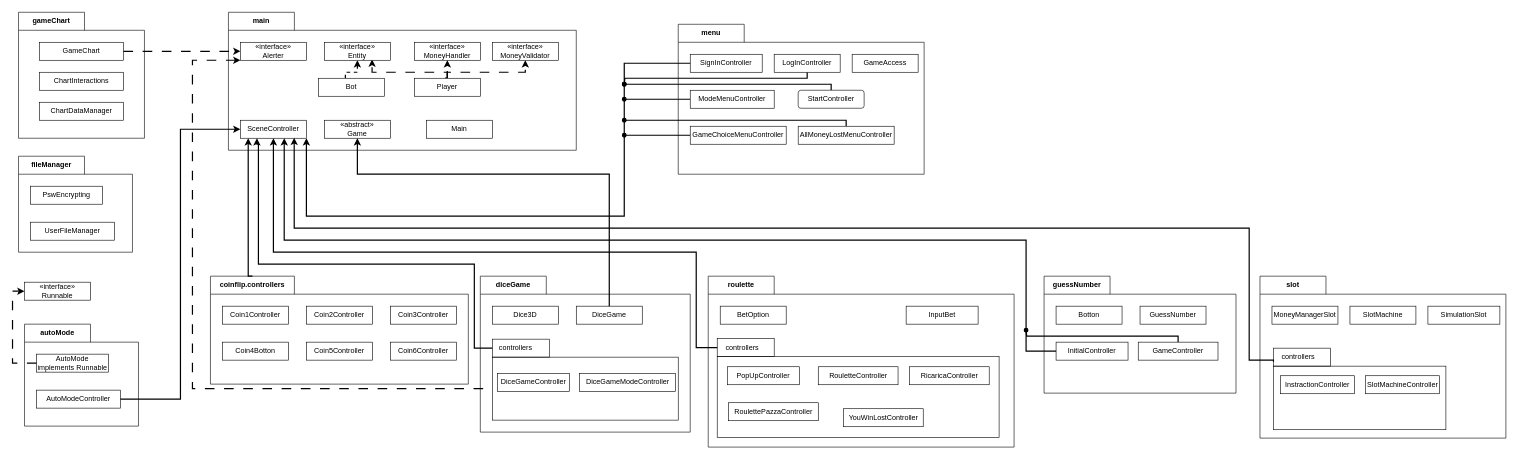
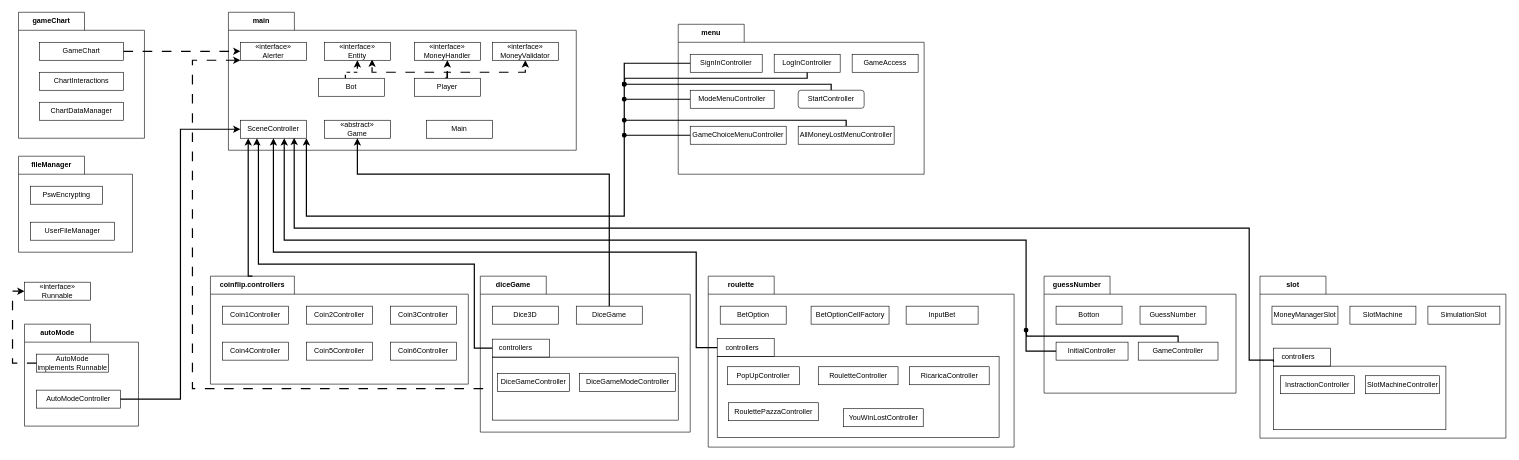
none -> (850, 315)
(255, 351) -> (255, 351)
